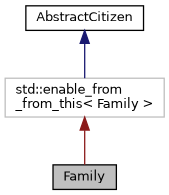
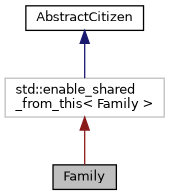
(85, 98) -> (85, 98)
